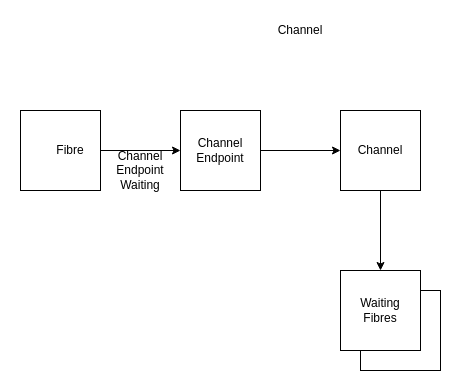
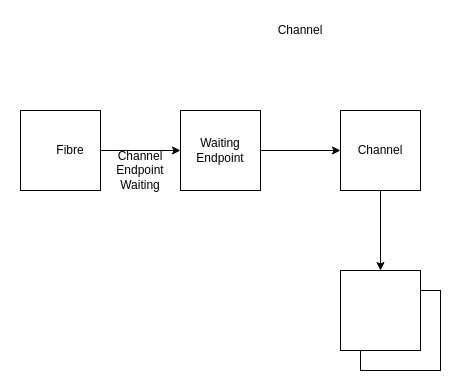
(221, 151) -> (221, 151)
(381, 311) -> none
